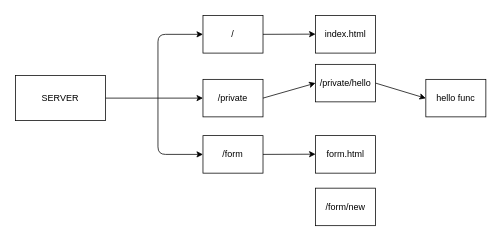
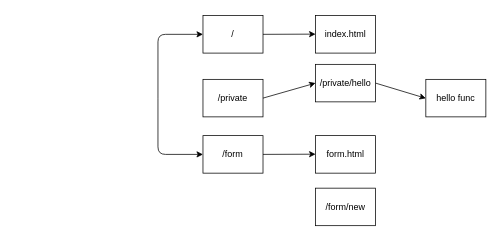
(60, 98) -> none
(196, 98) -> none
